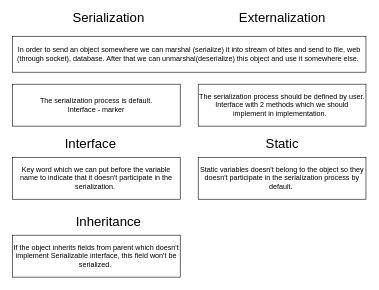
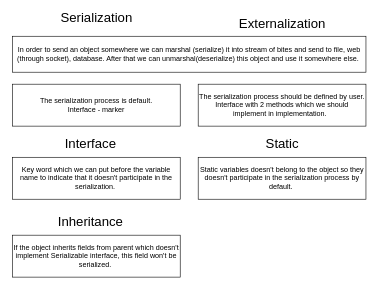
(108, 18) -> (96, 18)
(282, 18) -> (282, 24)
(108, 222) -> (90, 222)
